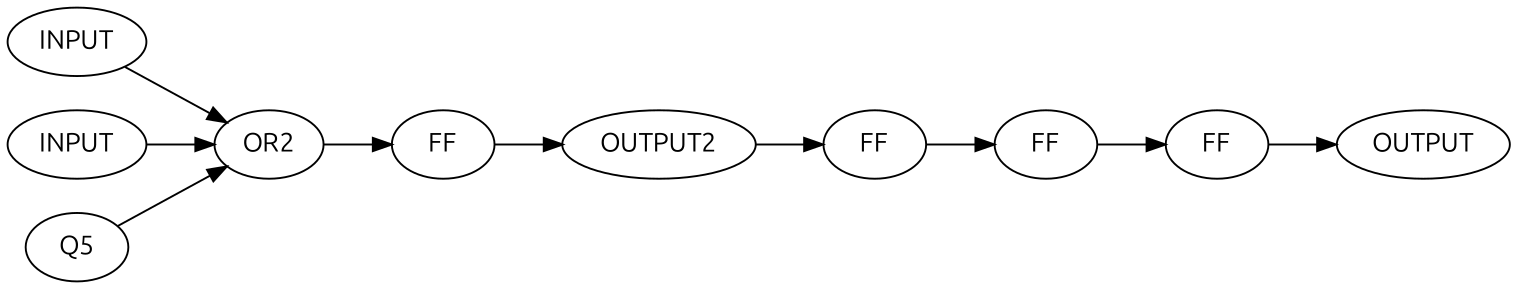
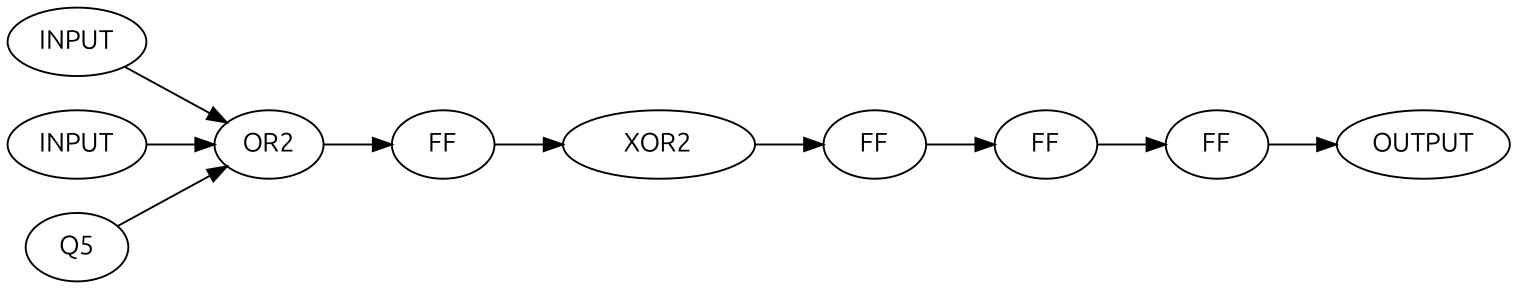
(659, 145) -> (659, 145)
